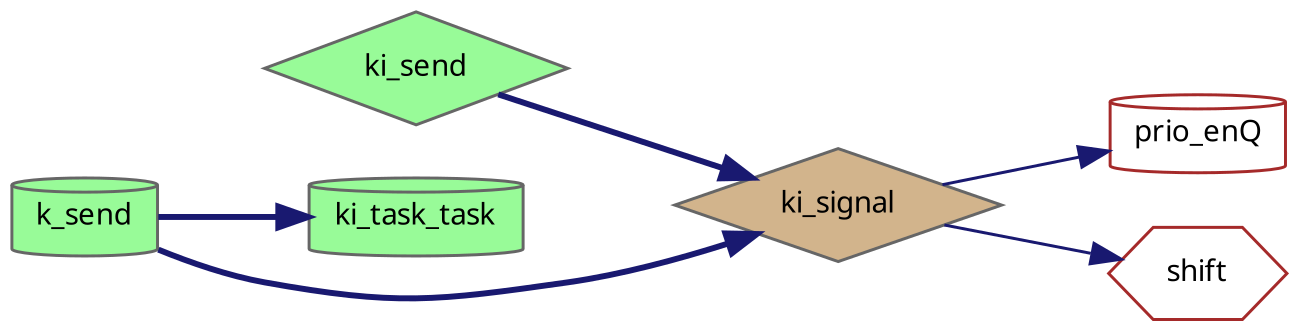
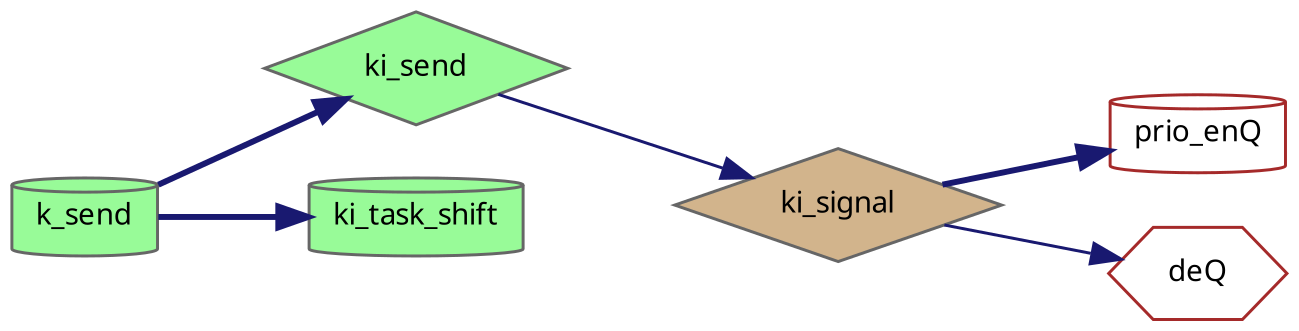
(611, 131) -> (611, 131)
(1011, 171) -> (1011, 171)
(416, 217) -> (416, 217)
(1198, 273) -> (1198, 273)
(443, 297) -> (239, 148)
